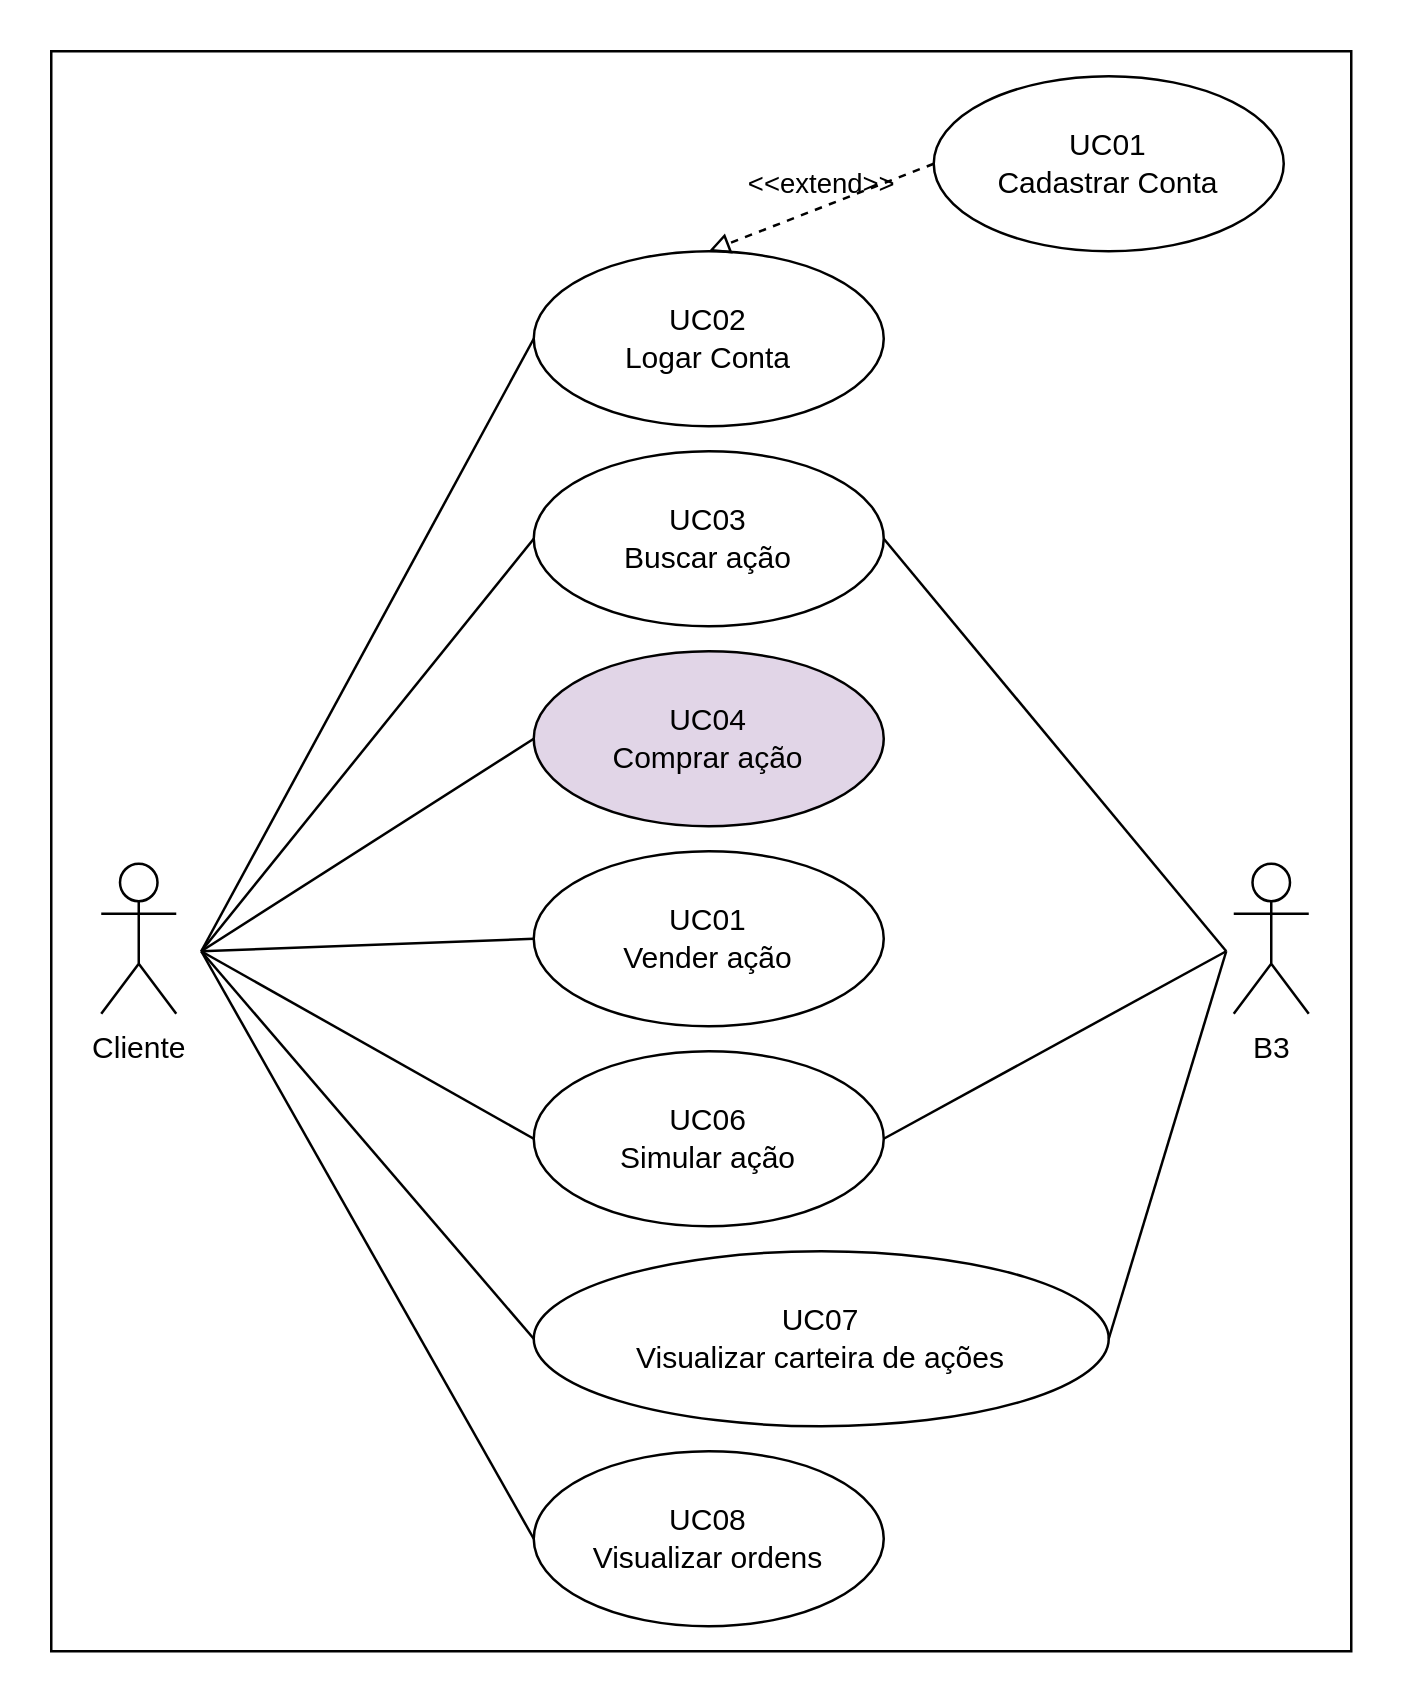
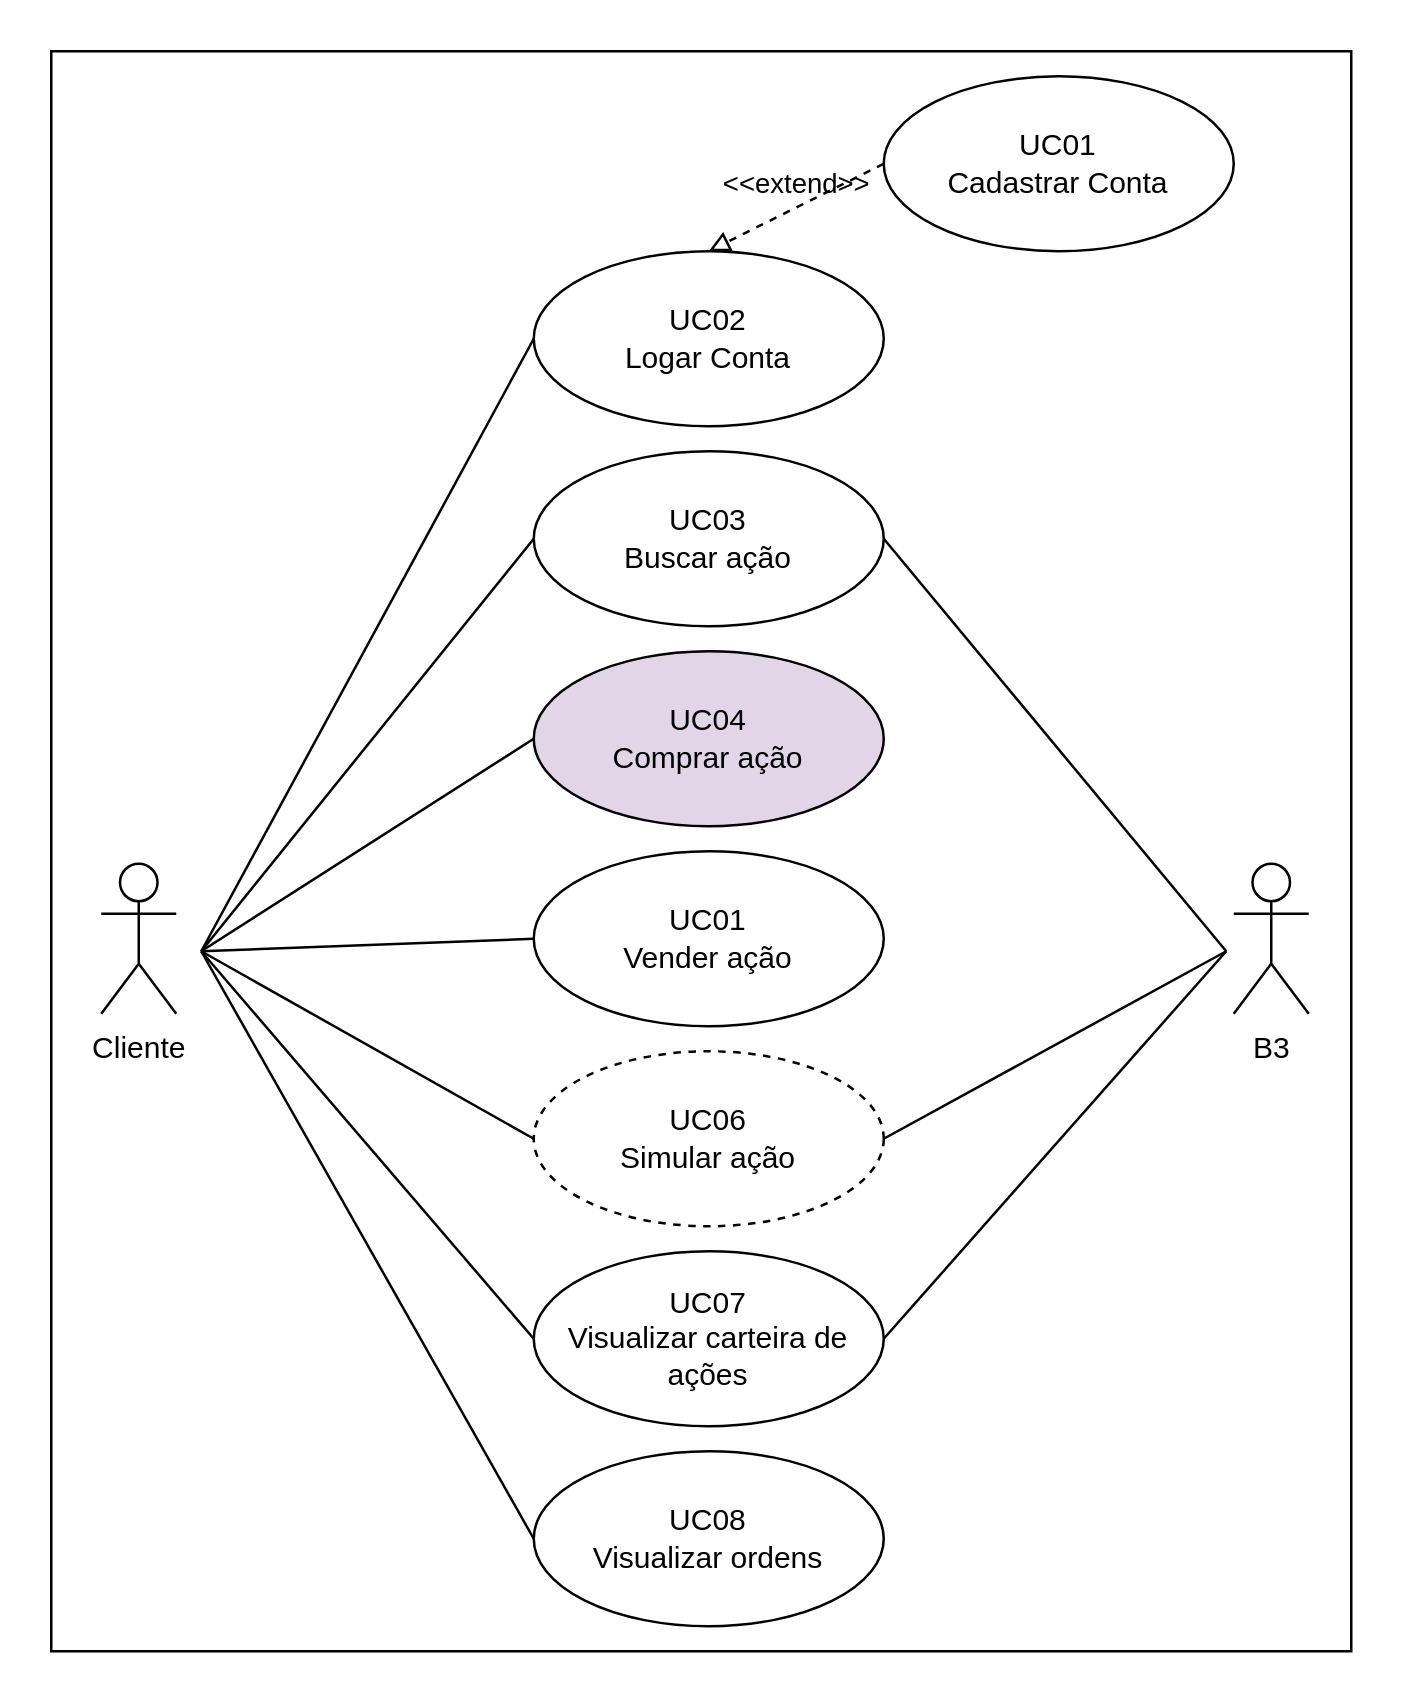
(1109, 164) -> (1059, 164)
(709, 1139) -> (709, 1139)
(821, 1339) -> (709, 1339)
